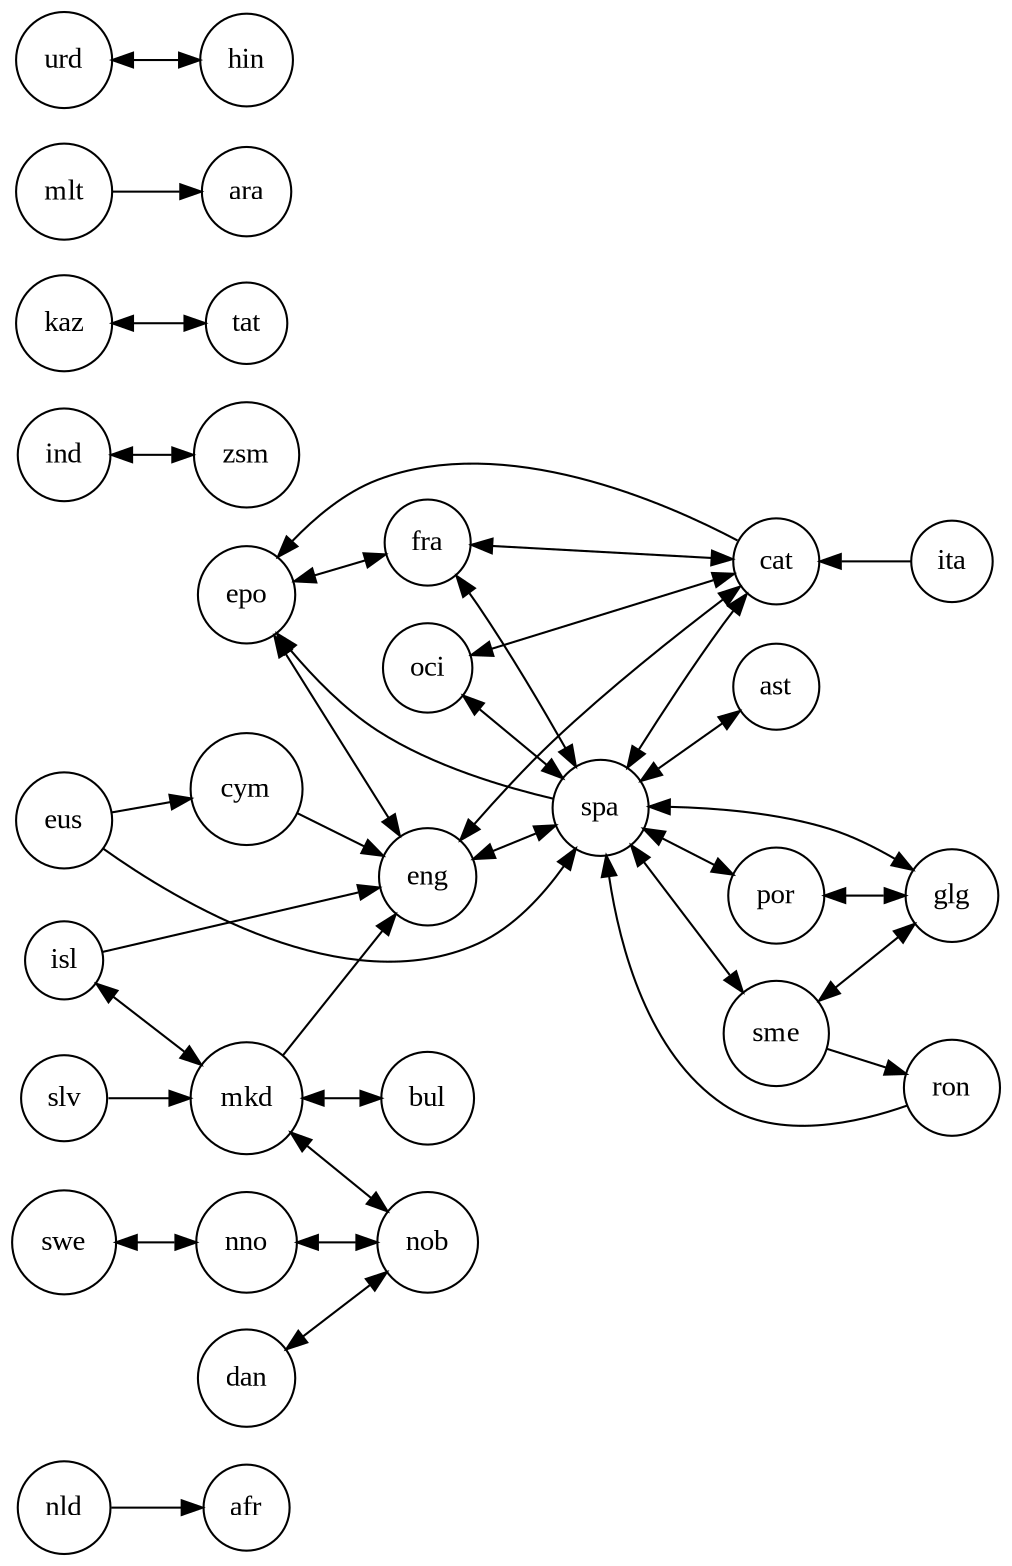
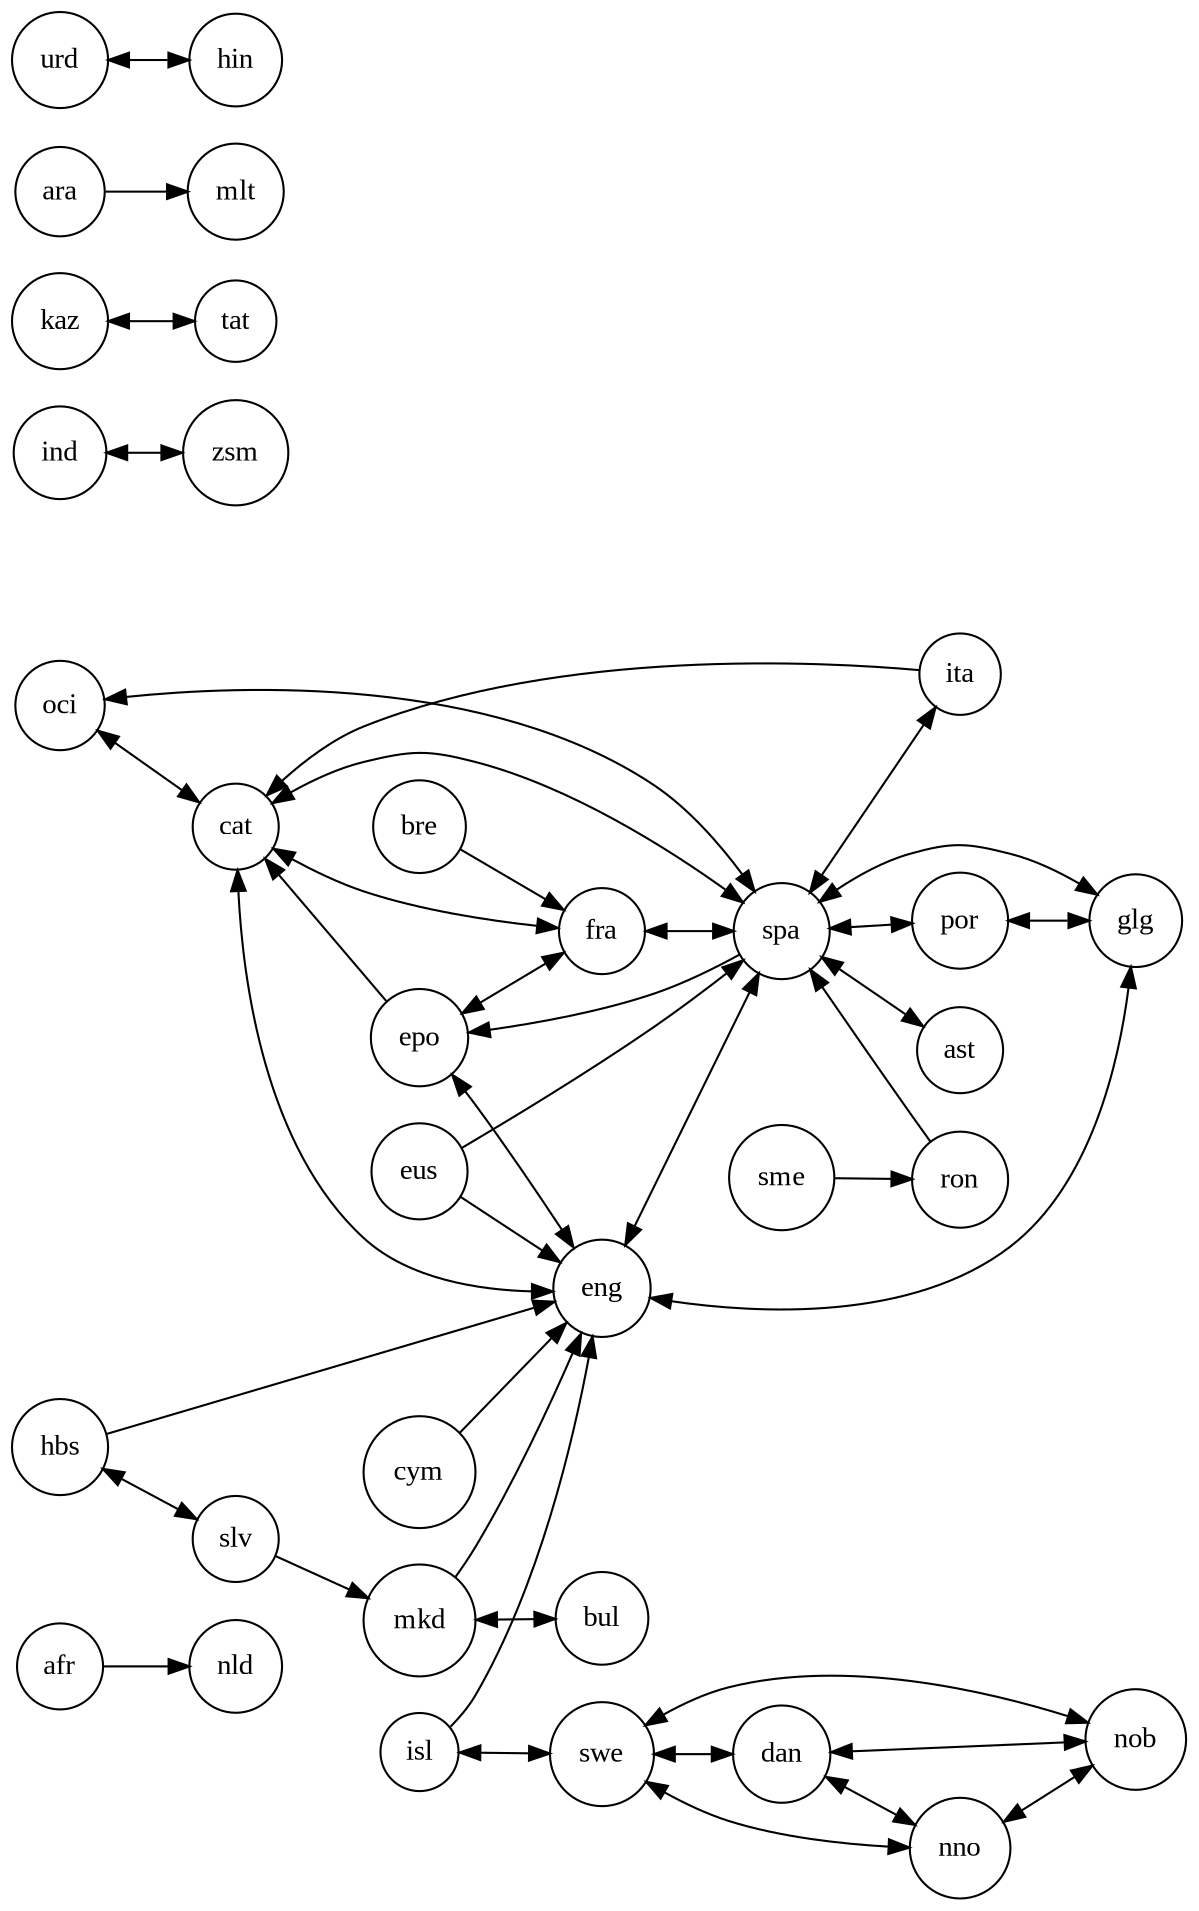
(146, 192) -> (136, 192)
(510, 466) -> (333, 938)
(141, 807) -> (501, 1224)
none -> (420, 827)
(687, 918) -> (873, 800)
(867, 962) -> (985, 1263)
(149, 1024) -> (505, 1753)
(339, 1172) -> (864, 1677)
none -> (60, 1447)
(146, 1508) -> (136, 1666)
none -> (693, 1754)
none -> (870, 1801)
